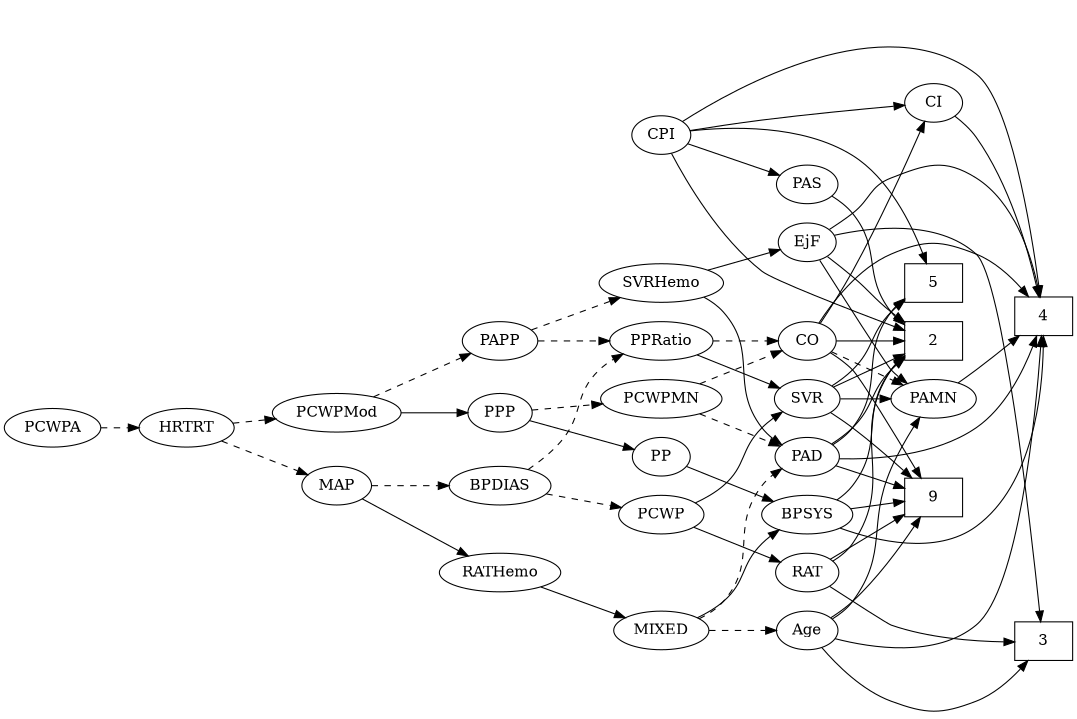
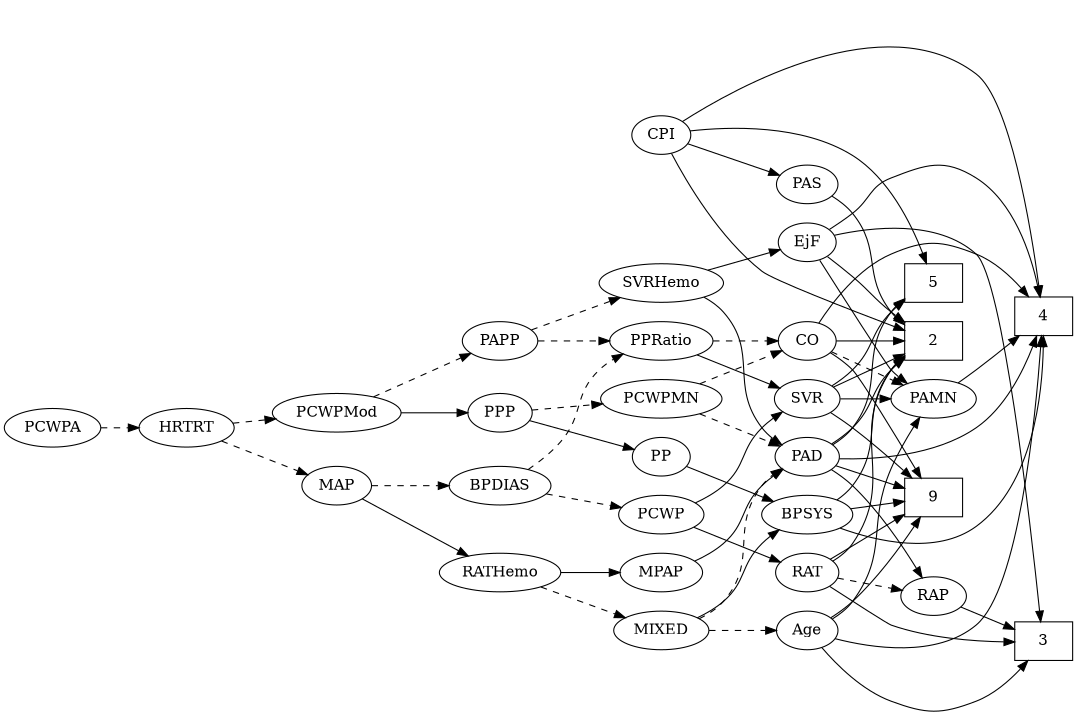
(934, 103) -> none
none -> (661, 573)
none -> (934, 596)
(578, 600) -> (578, 600)
